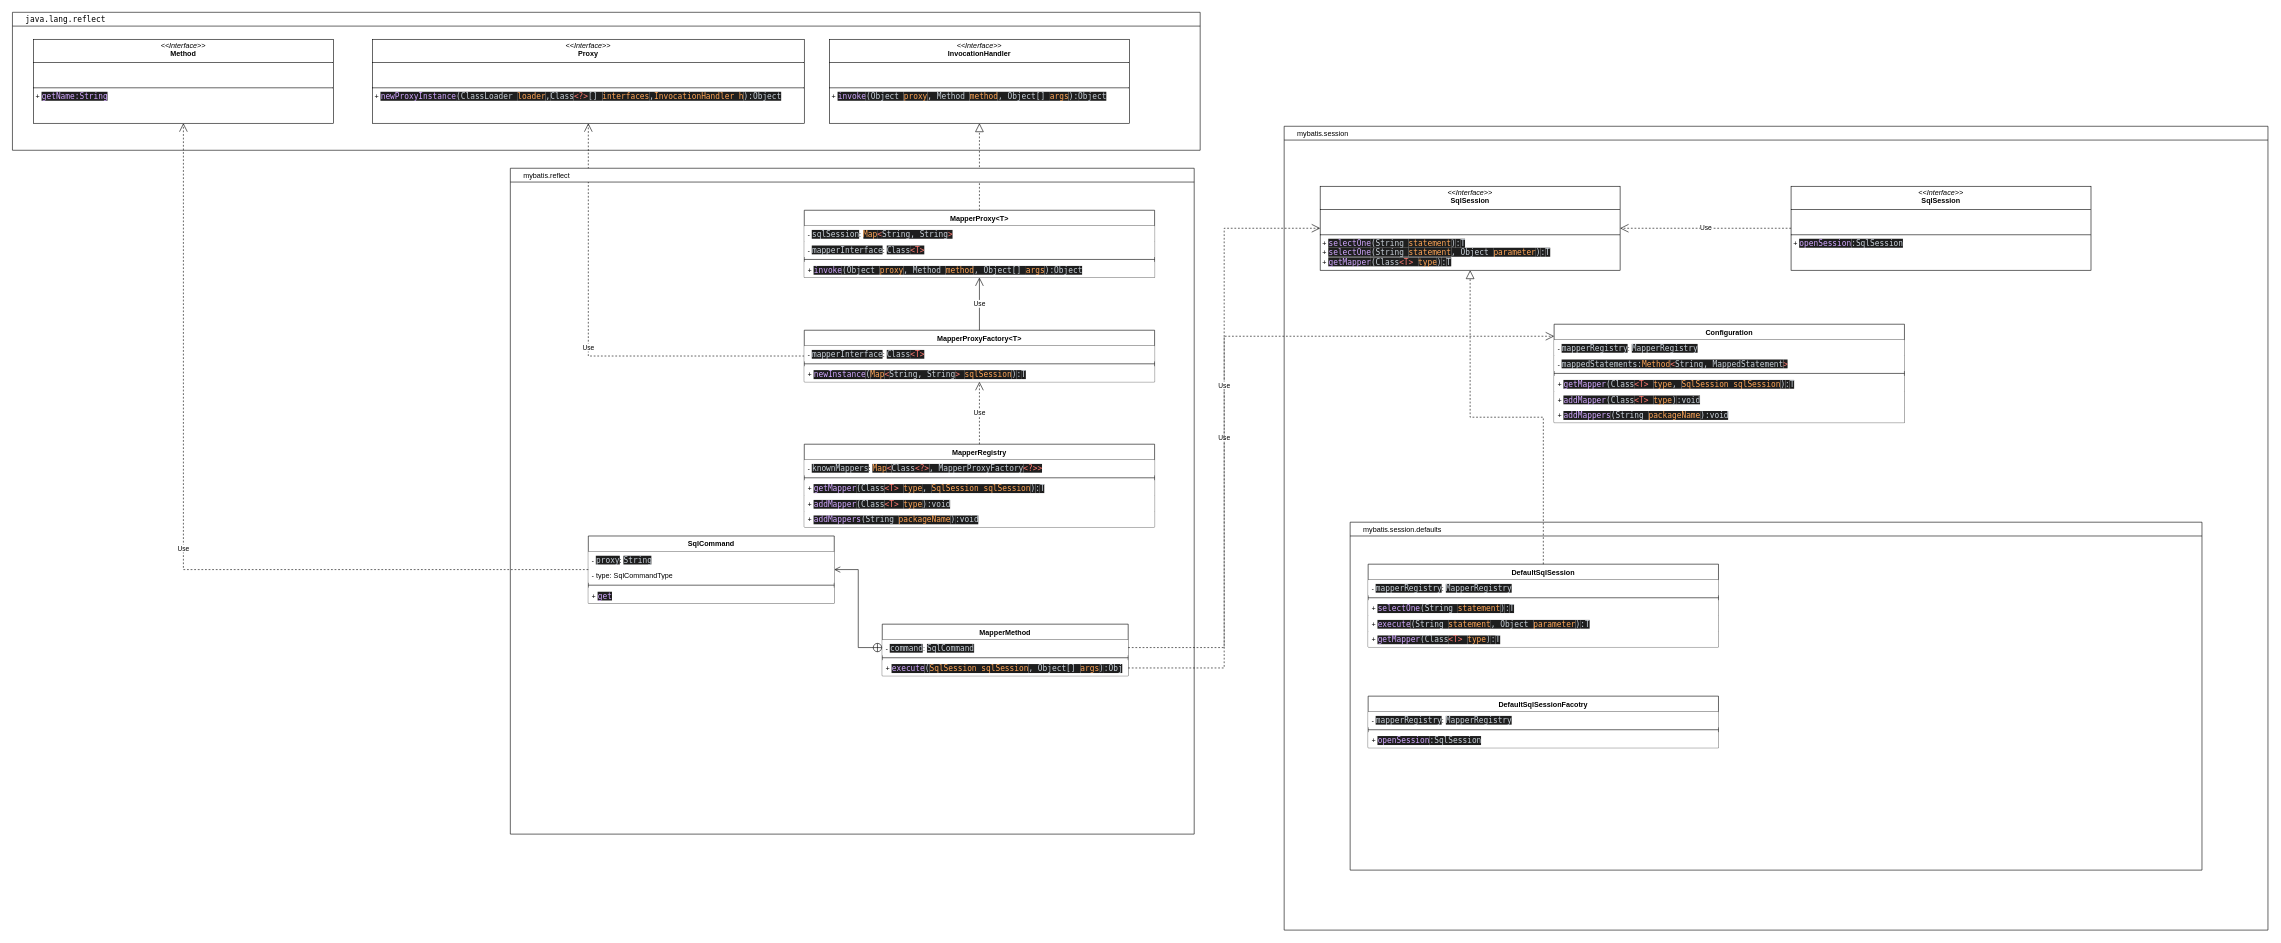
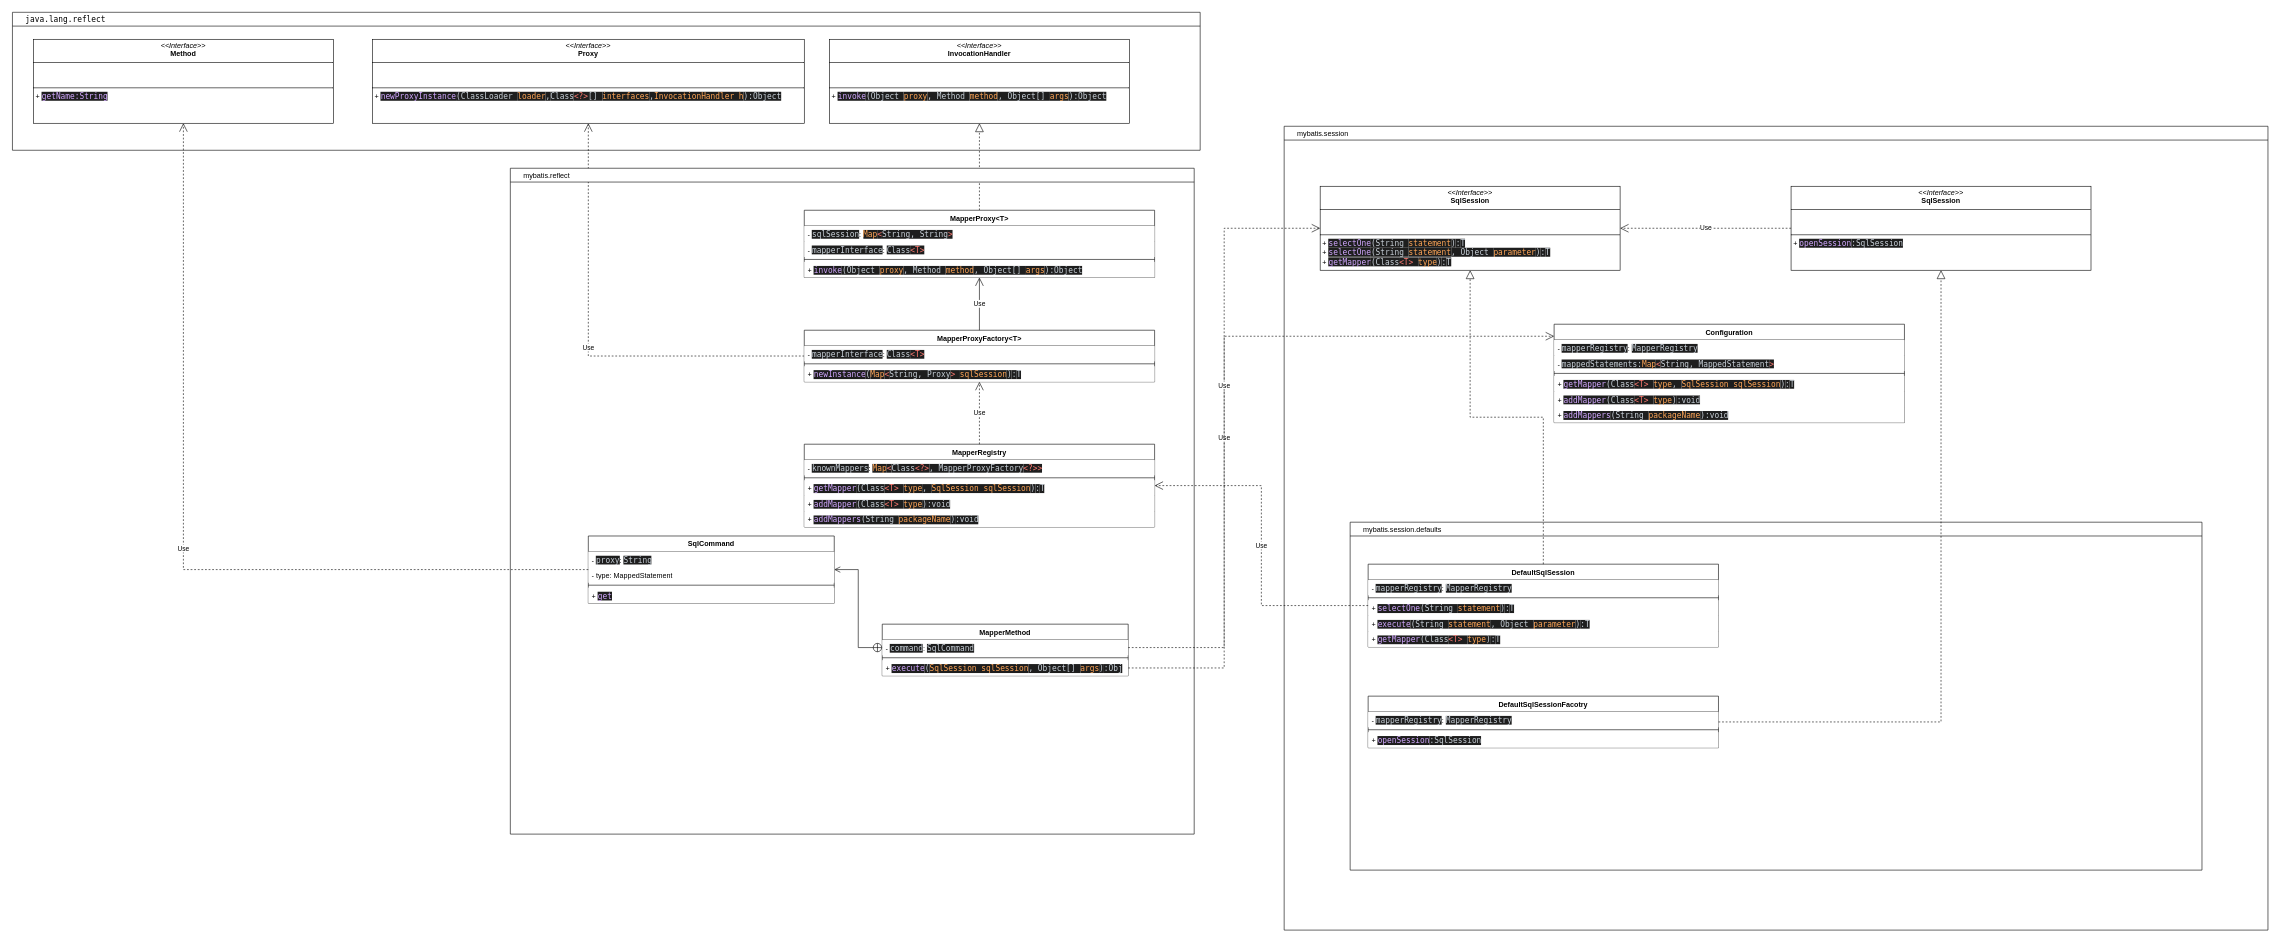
(1655, 364) -> (1649, 364)
(895, 375) -> (894, 375)
none -> (1262, 546)
(633, 576) -> (635, 576)
none -> (1941, 611)
